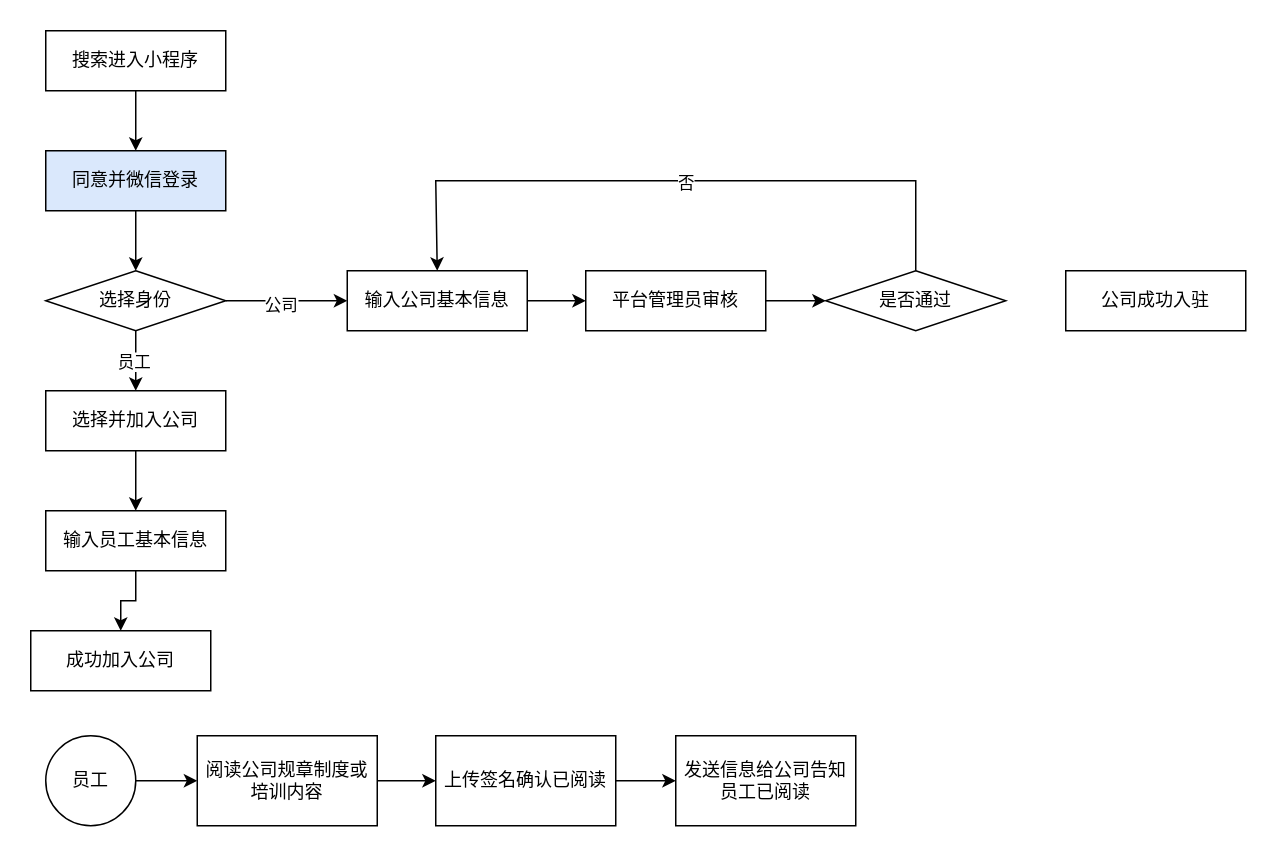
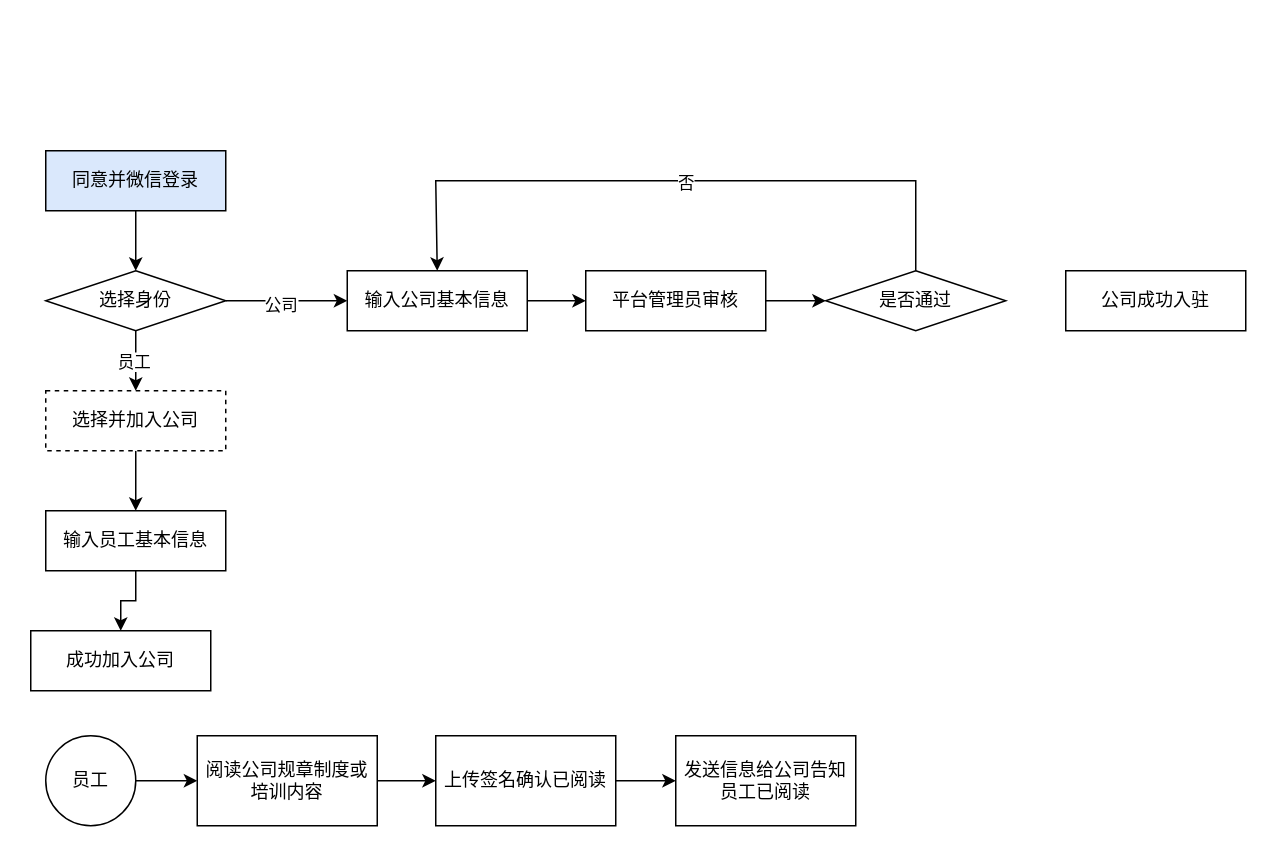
(136, 61) -> none
(136, 116) -> none
(136, 421) -> (136, 421)
